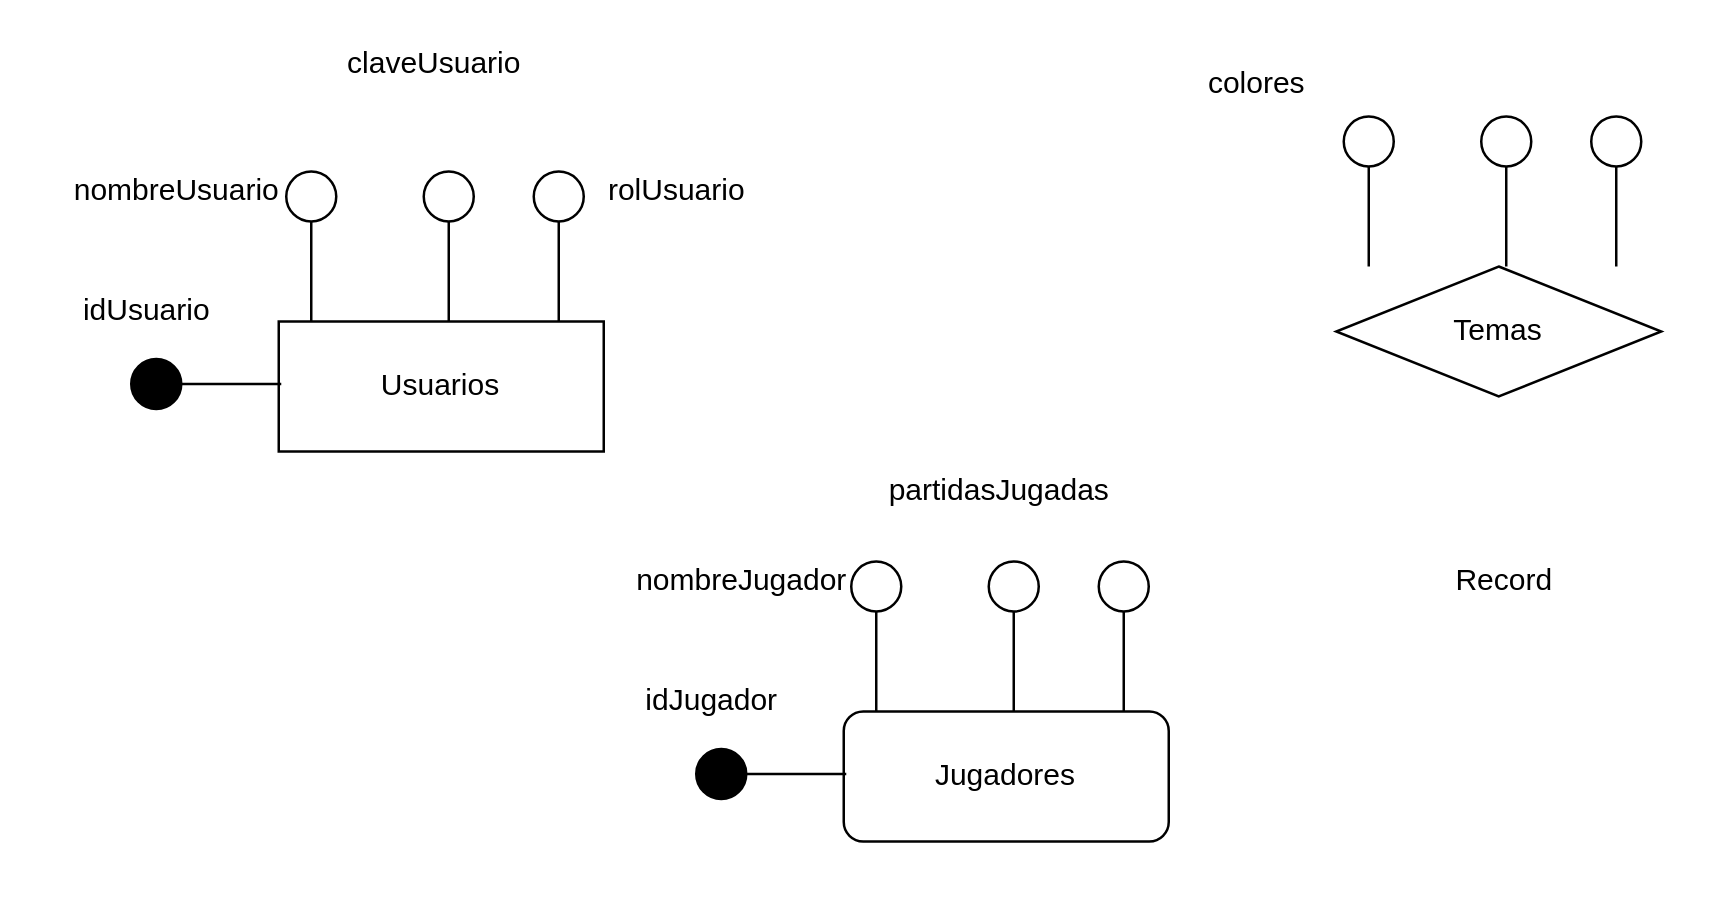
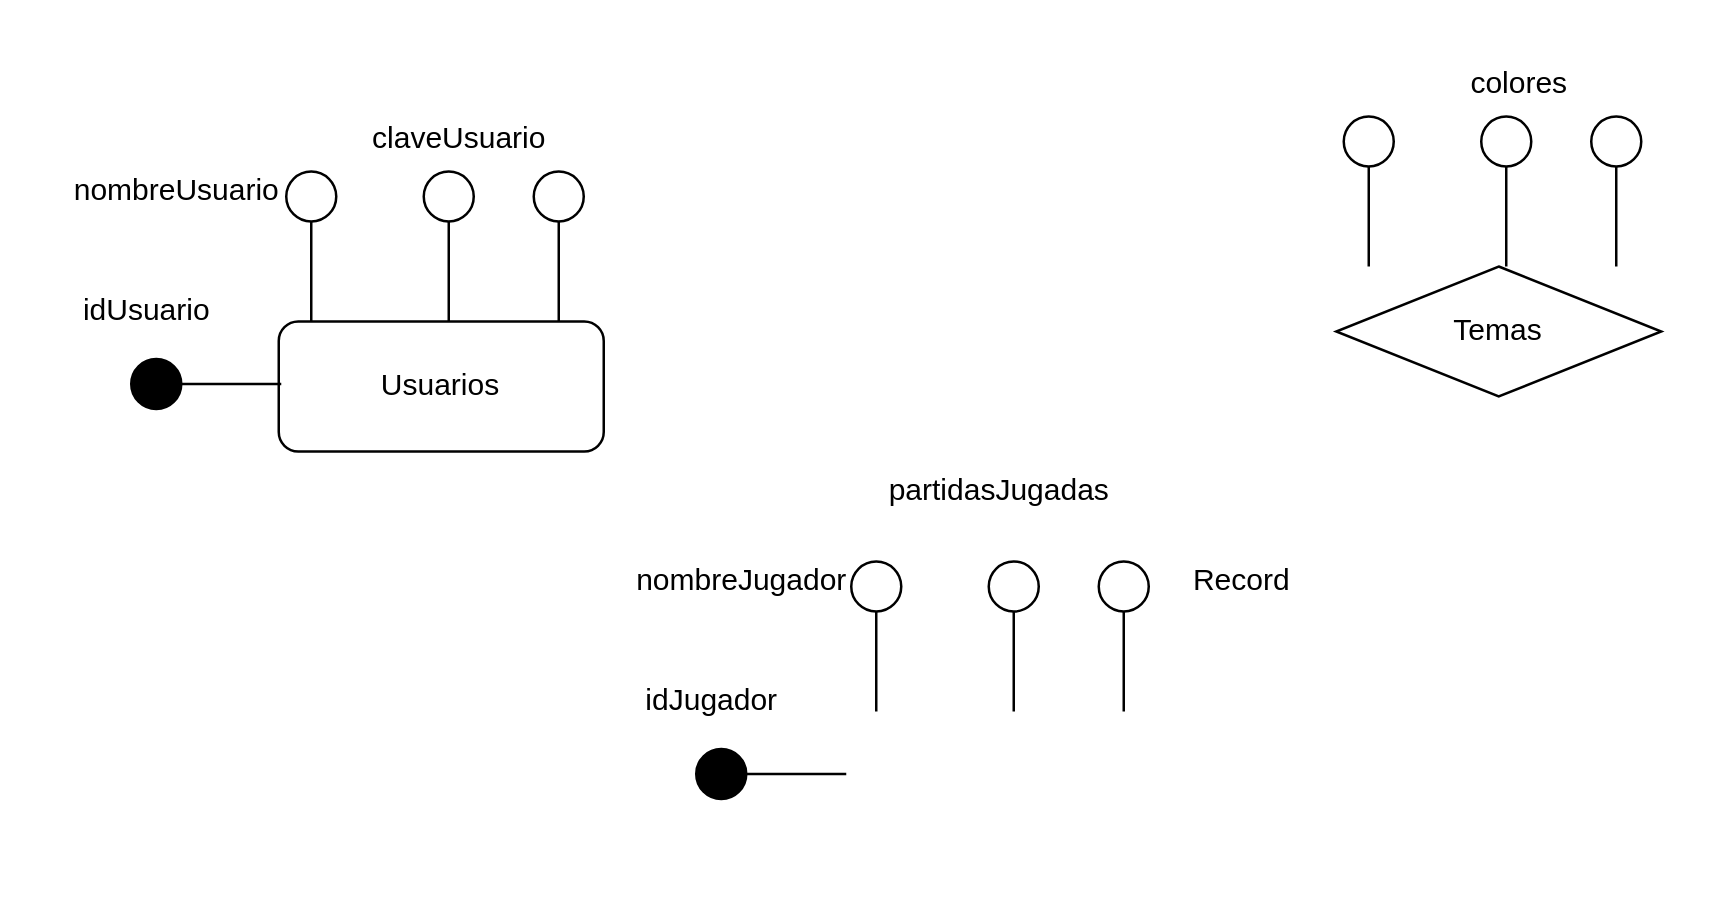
(433, 64) -> (458, 139)
(1255, 84) -> (1518, 84)
(675, 191) -> none
(441, 386) -> (441, 386)
(1503, 581) -> (1240, 581)
(1006, 776) -> none
